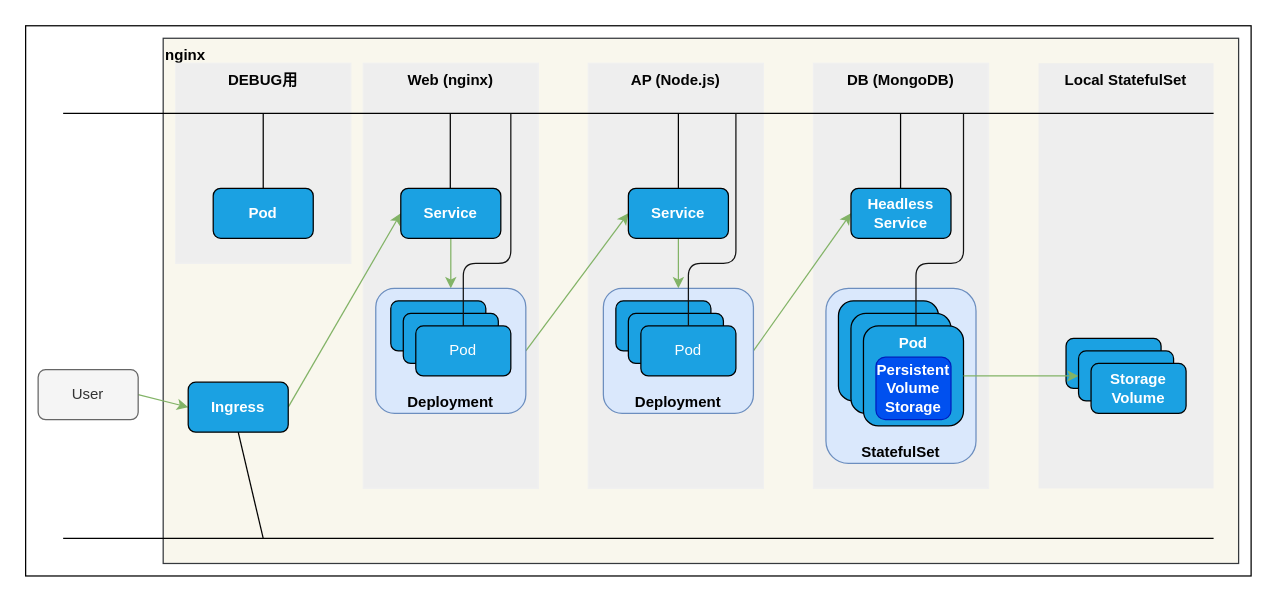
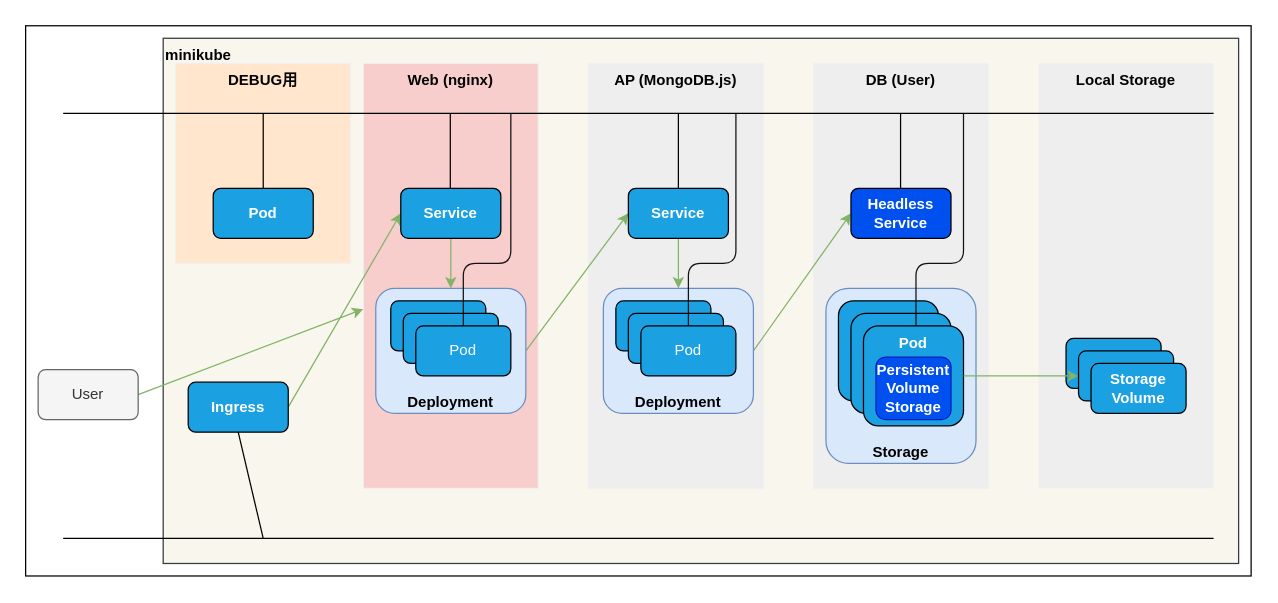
(185, 56) -> (195, 56)
(676, 81) -> (676, 81)
(901, 81) -> (901, 81)
(1126, 81) -> (1126, 81)
(263, 163) -> (263, 163)
(901, 213) -> (901, 213)
(451, 276) -> (451, 276)
(159, 400) -> (236, 357)
(901, 450) -> (901, 450)
